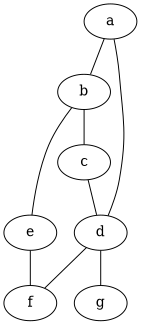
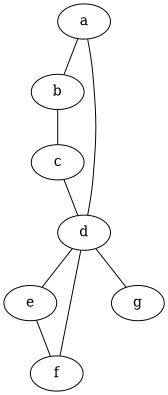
(44, 158) -> (57, 268)
